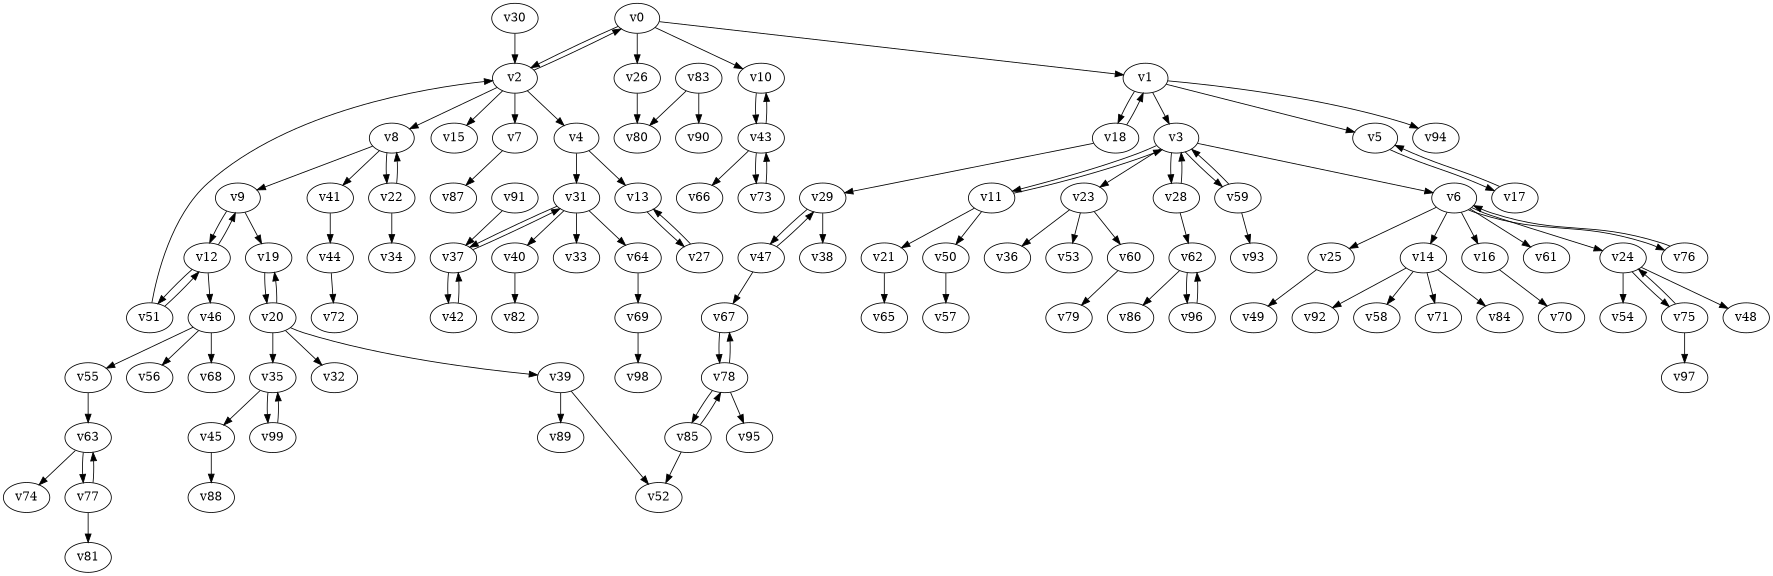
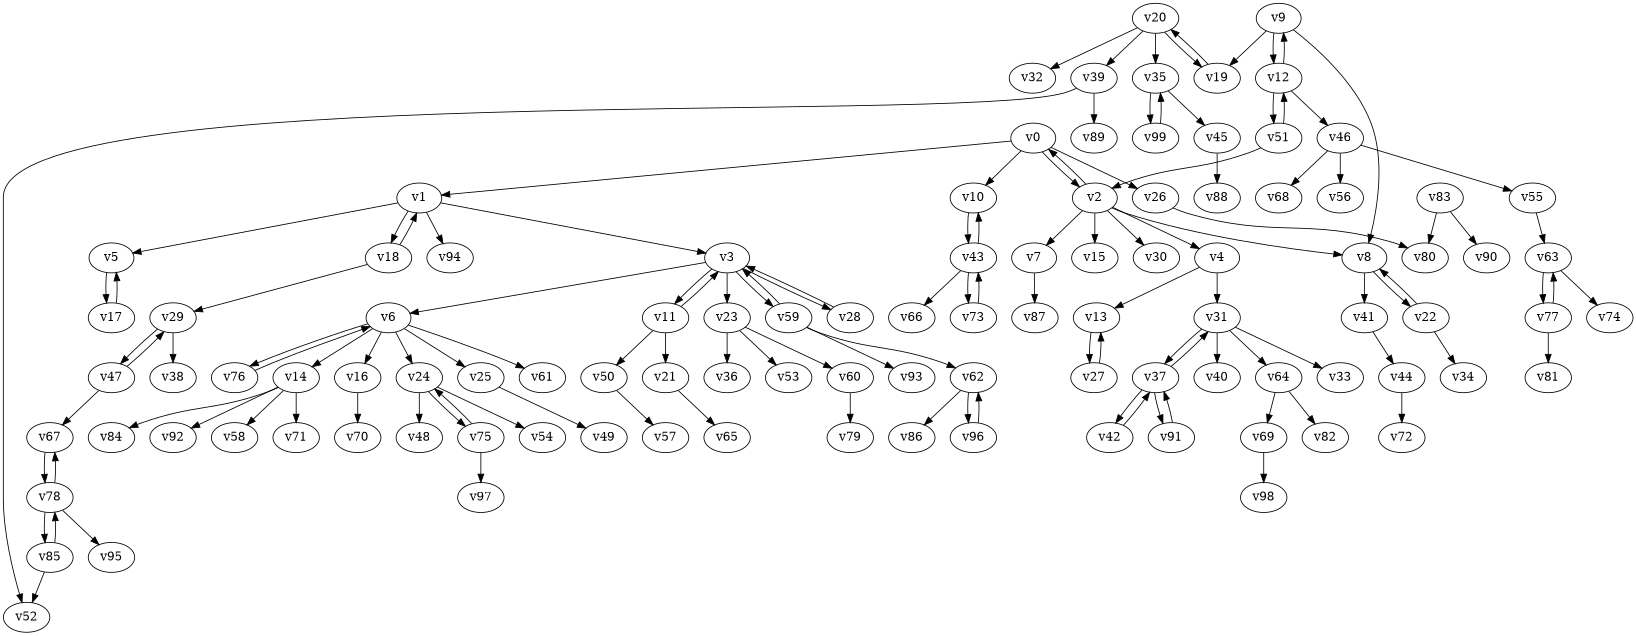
(515, 44) -> (1122, 225)
(319, 167) -> (1369, 119)
(1183, 224) -> (877, 347)
(515, 284) -> (1299, 404)
none -> (1157, 404)
